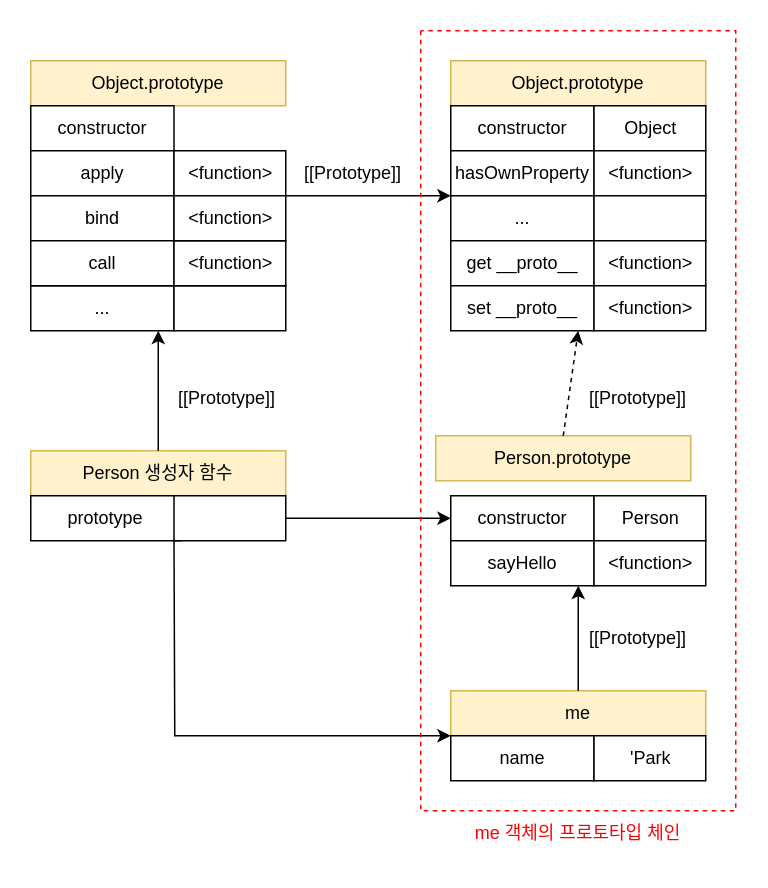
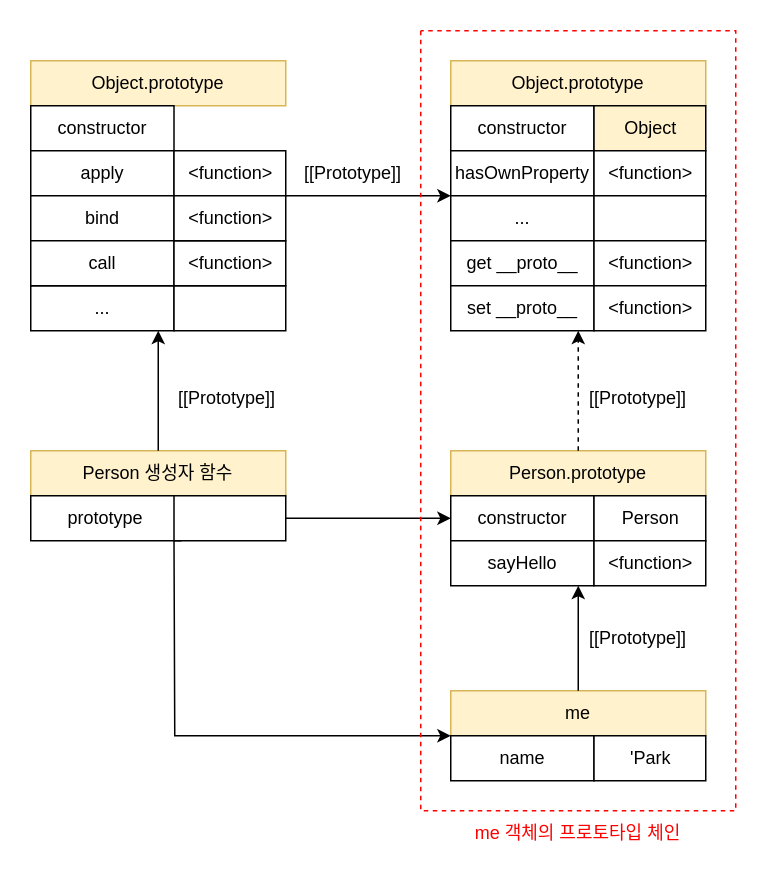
(650, 128) -> (650, 128)
(563, 458) -> (578, 473)
